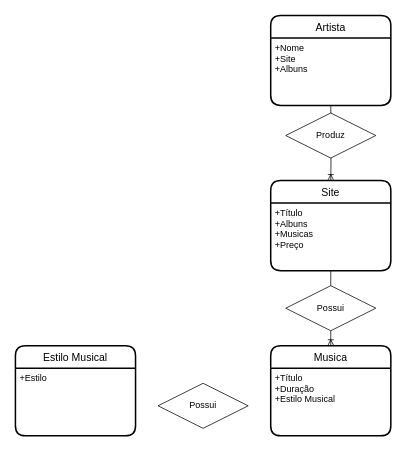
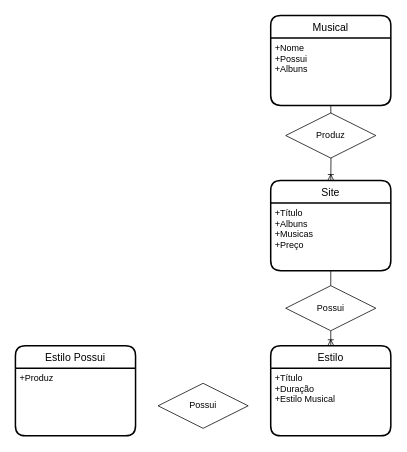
(330, 27) -> (330, 27)
(287, 48) -> (287, 48)
(75, 357) -> (75, 357)
(330, 357) -> (330, 357)
(35, 378) -> (37, 378)
